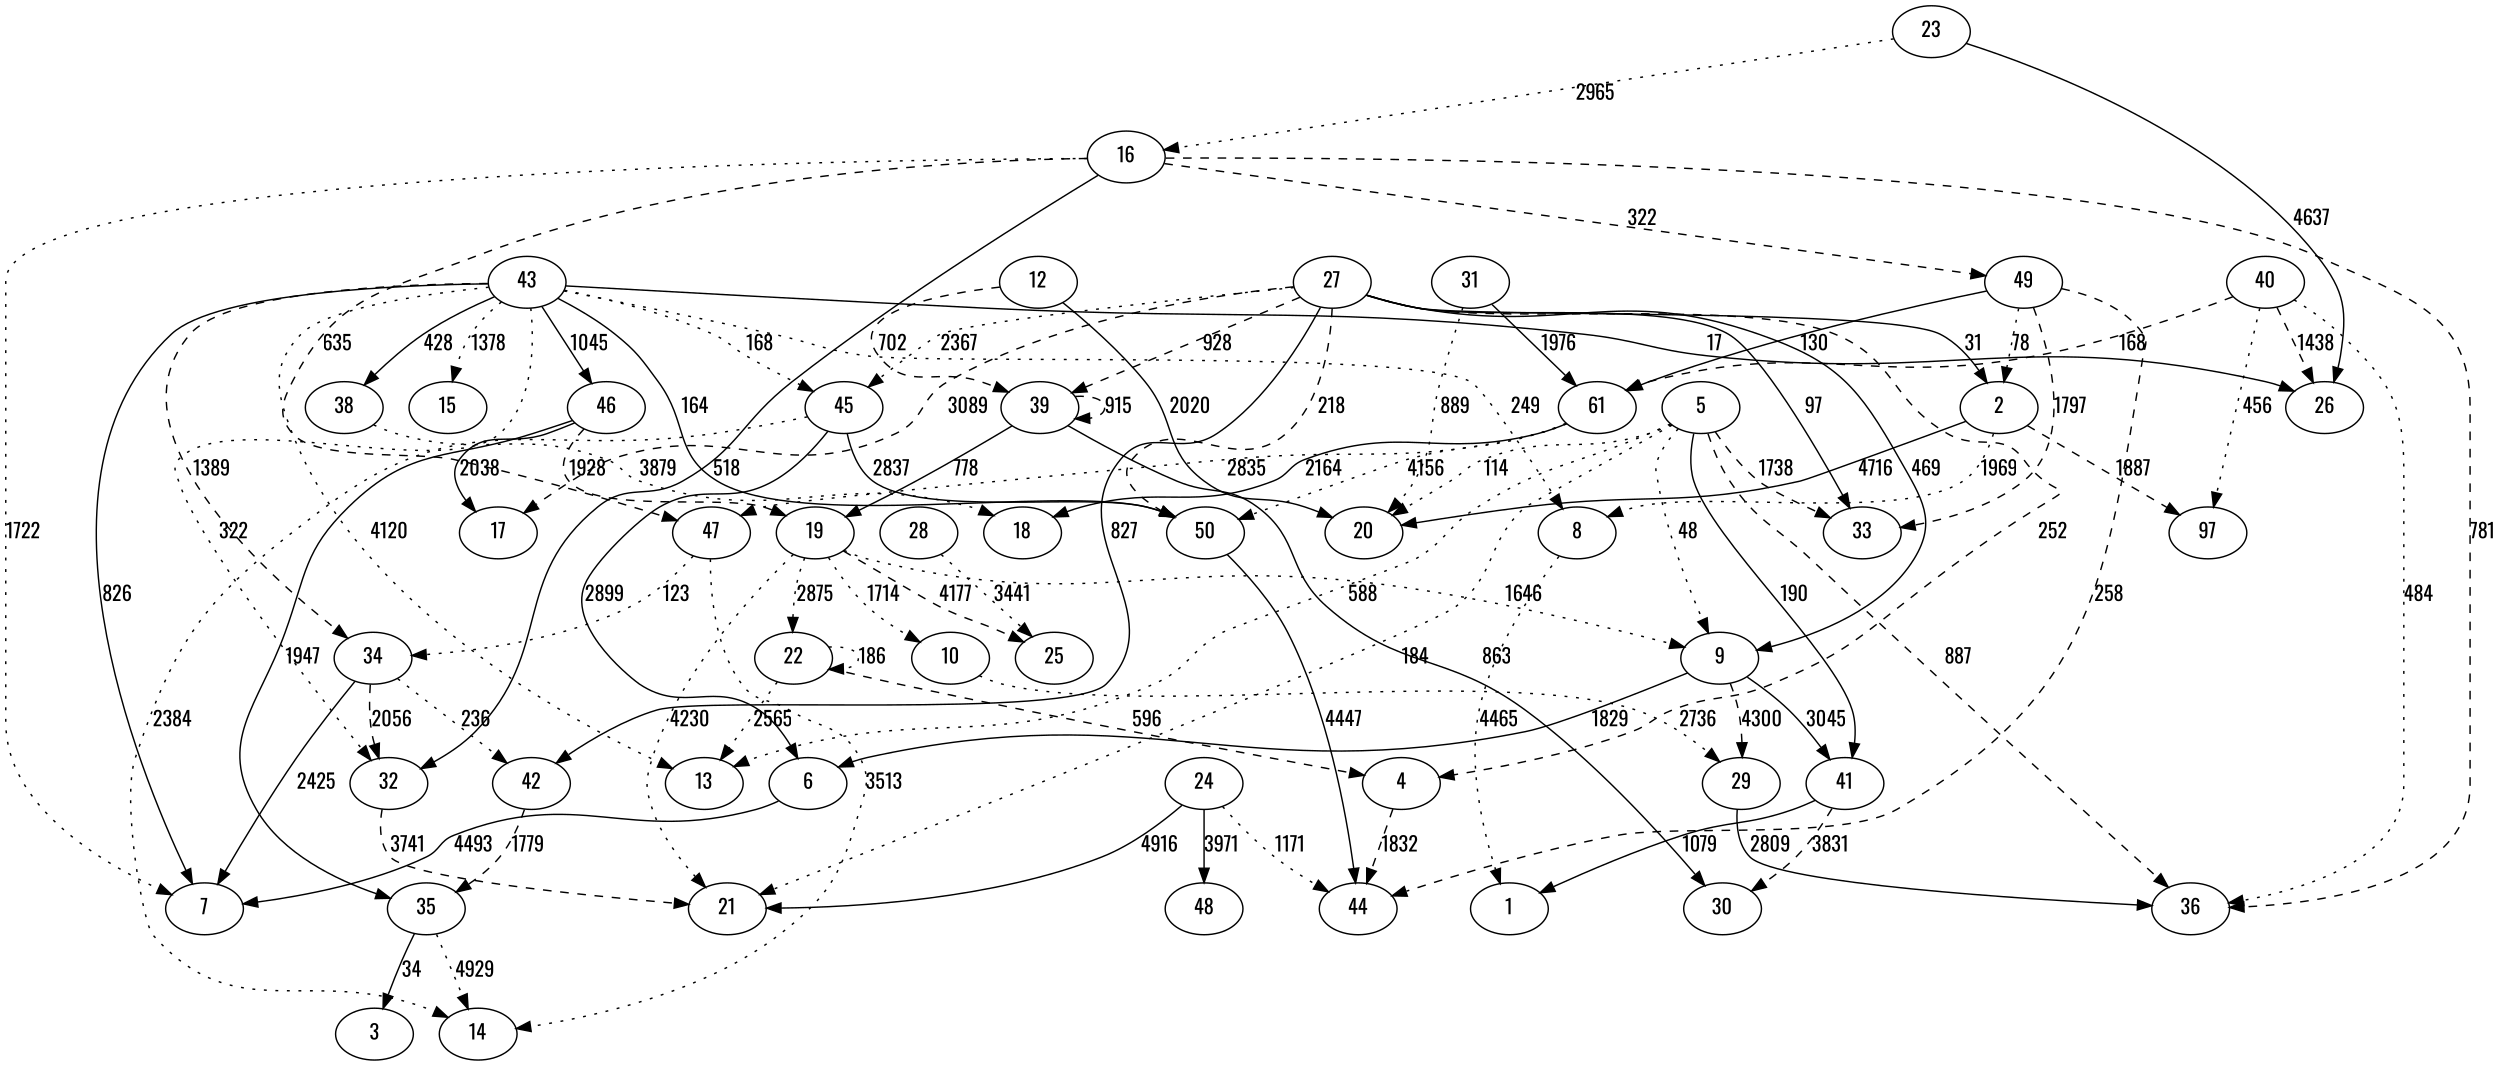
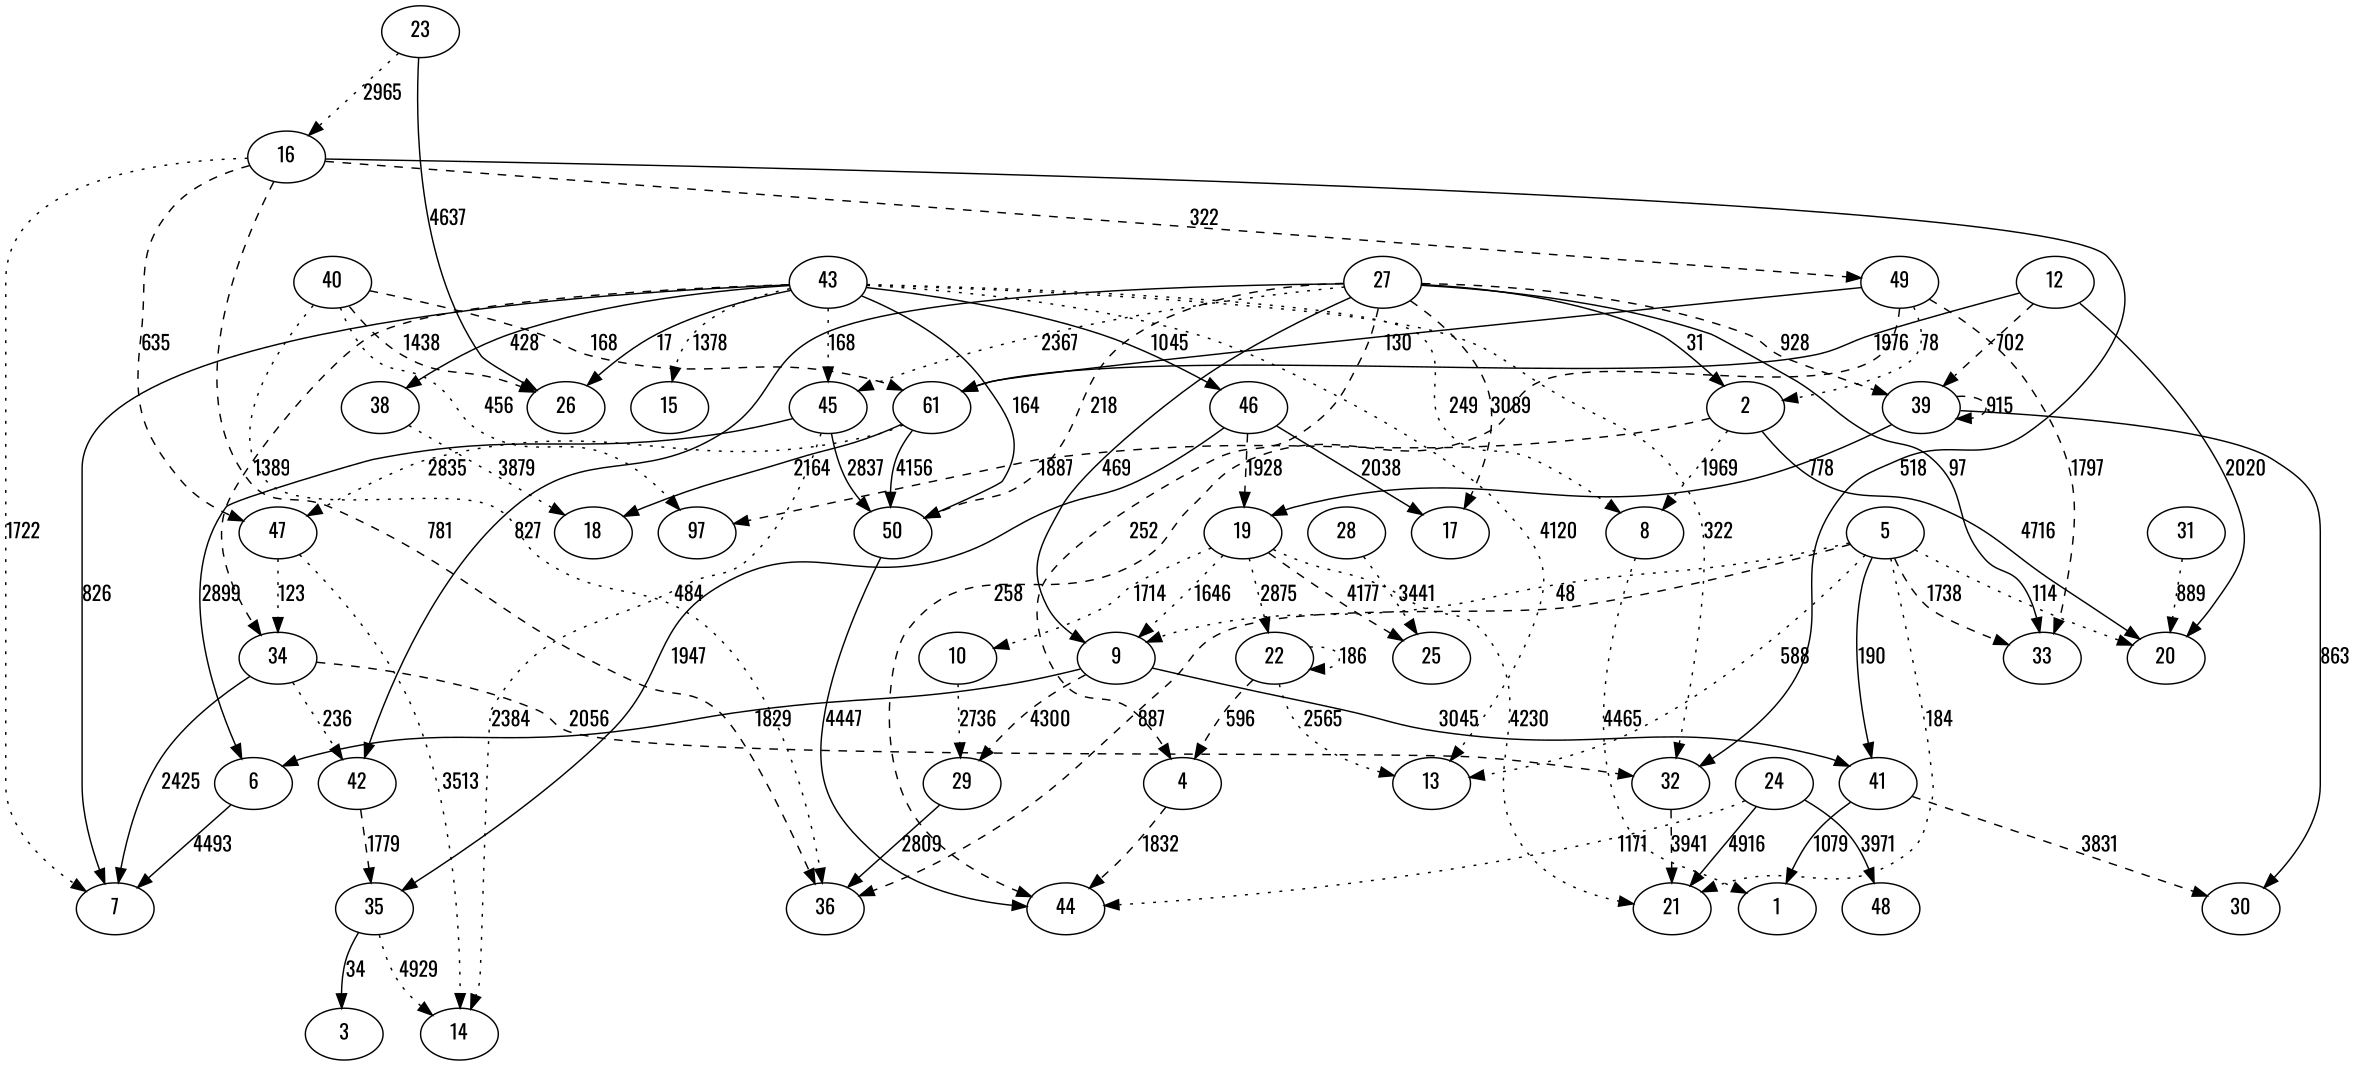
(1529, 340) -> (1555, 368)
(1391, 465) -> (896, 459)
(408, 846) -> (1689, 846)
